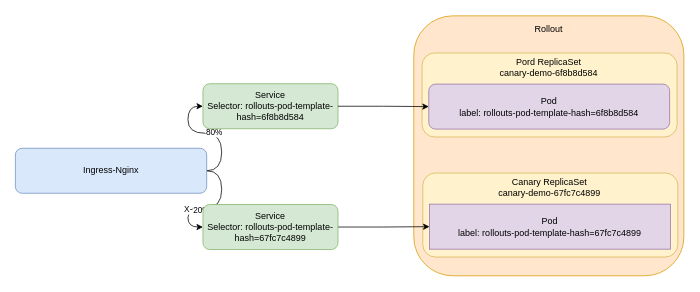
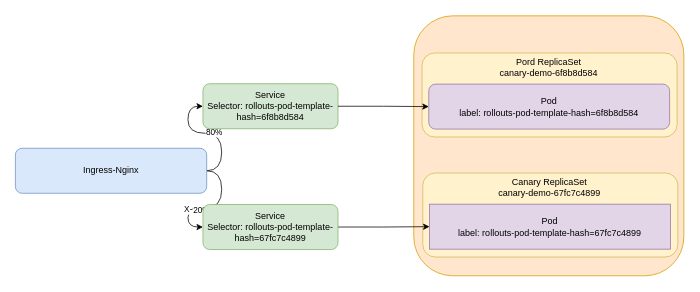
(549, 29) -> none
